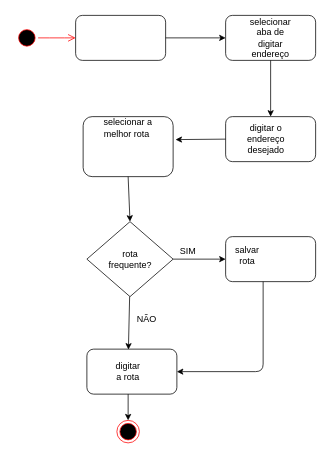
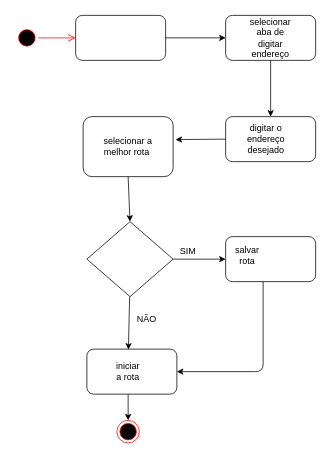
(128, 128) -> (128, 147)
(130, 259) -> none
(128, 372) -> (128, 372)
